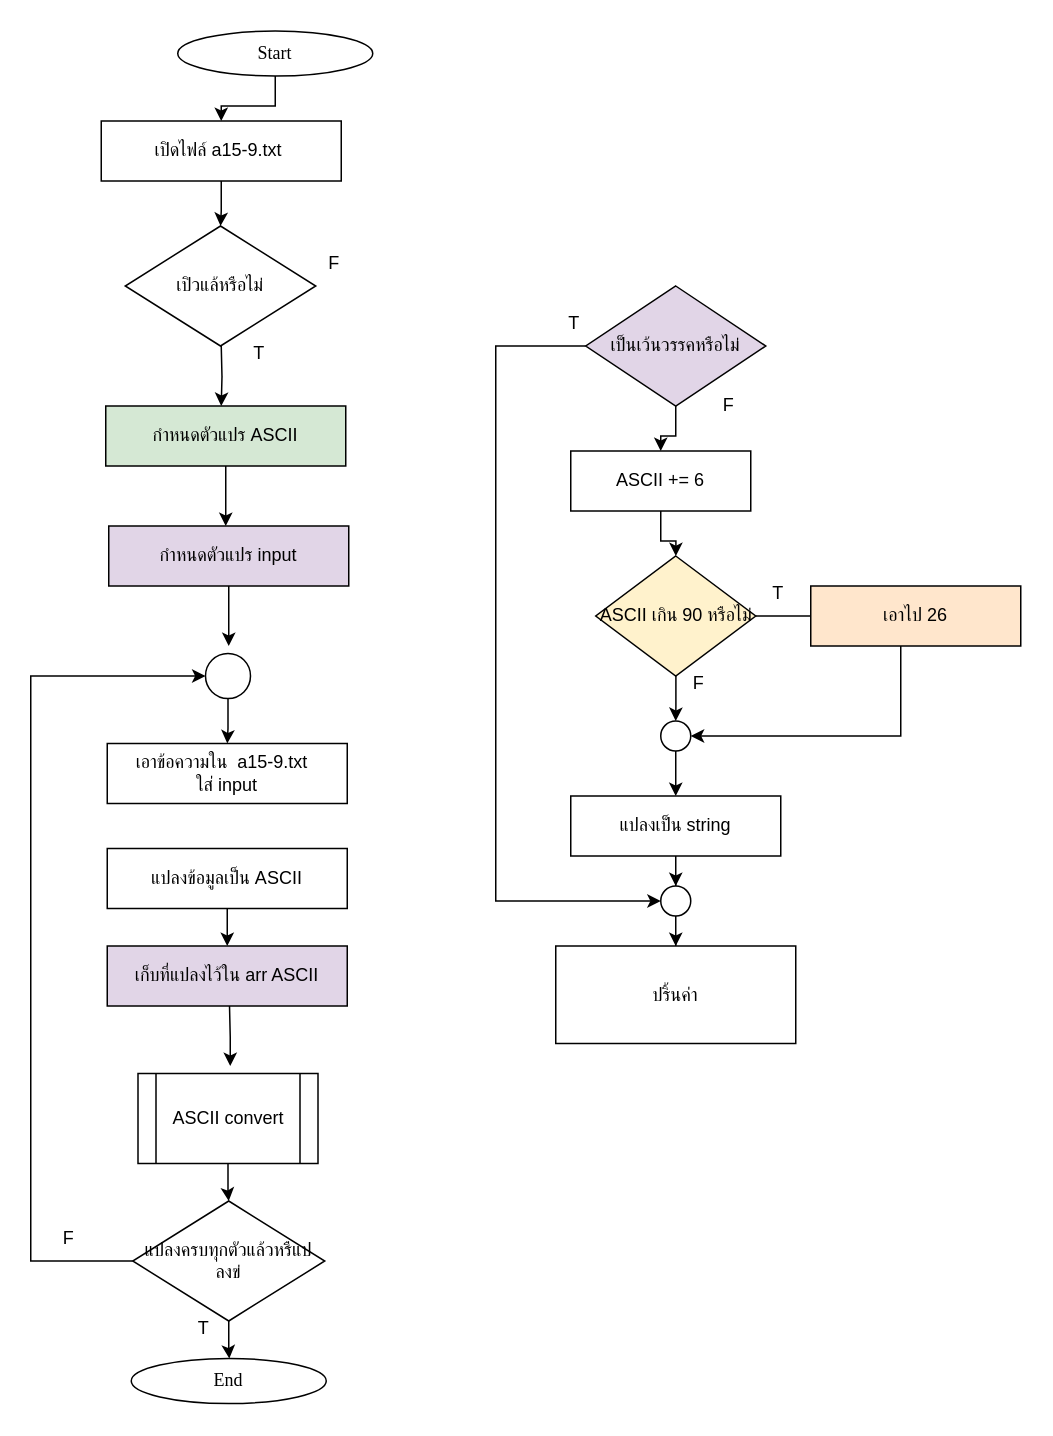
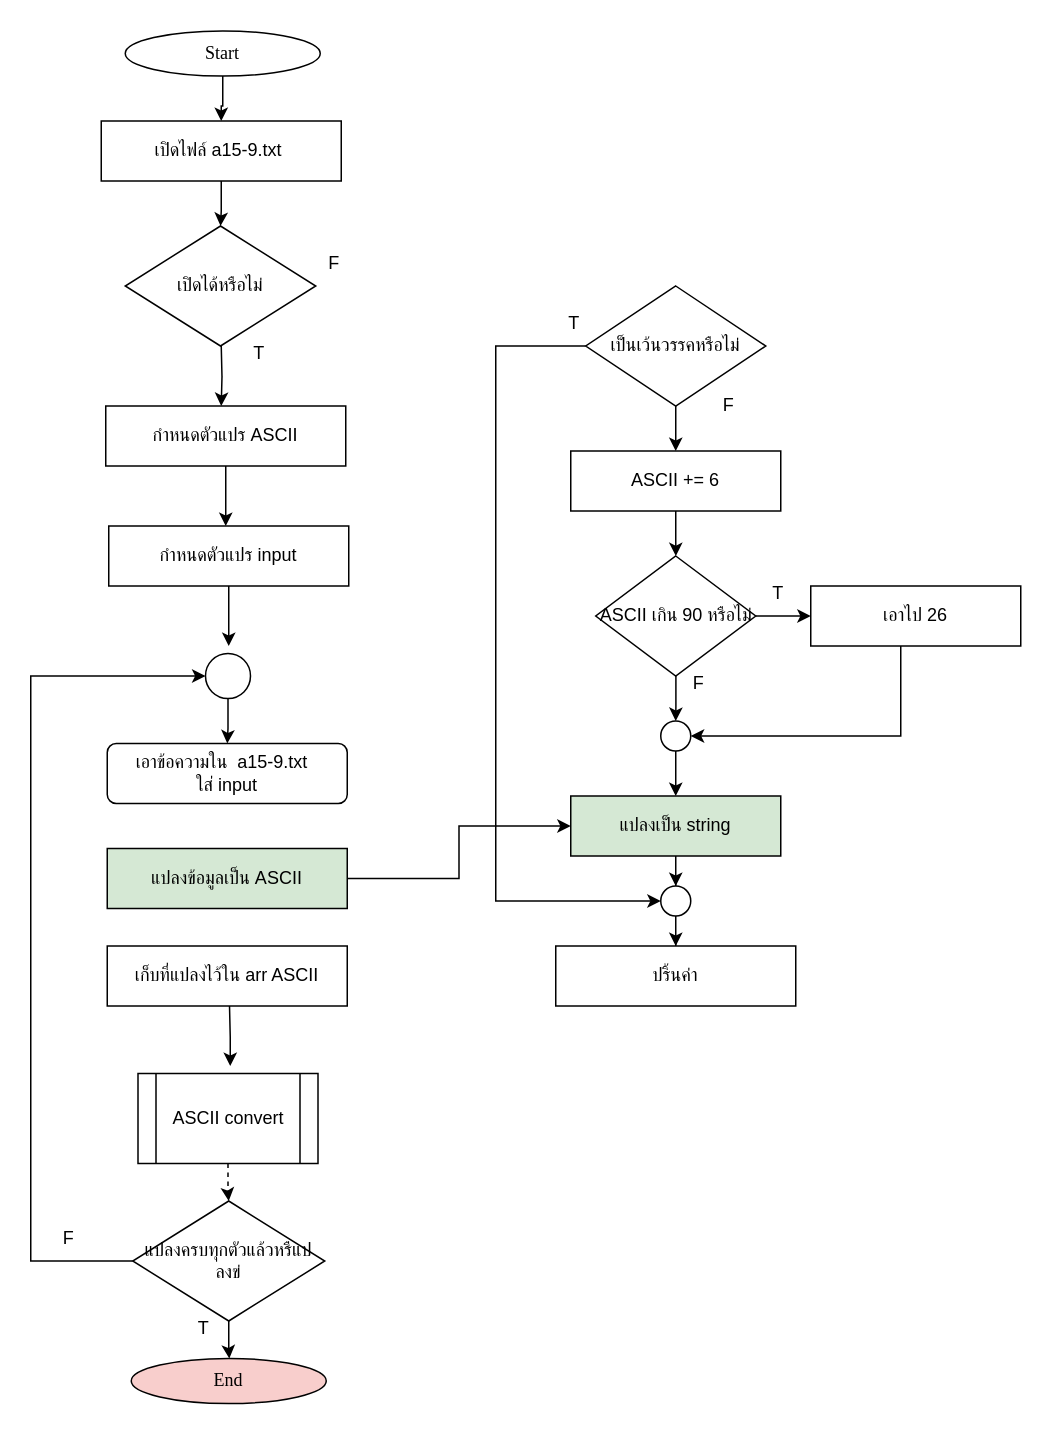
(275, 53) -> (223, 53)
(221, 286) -> (221, 286)
(676, 346) -> (676, 346)
(226, 436) -> (226, 436)
(661, 481) -> (676, 481)
(229, 556) -> (229, 556)
(676, 616) -> (676, 616)
(803, 616) -> (799, 616)
(916, 616) -> (916, 616)
(227, 773) -> (227, 773)
(676, 826) -> (676, 826)
(227, 878) -> (227, 878)
(227, 932) -> (459, 857)
(227, 976) -> (227, 976)
(676, 995) -> (676, 976)
(228, 1180) -> (228, 1180)
(229, 1381) -> (229, 1381)
